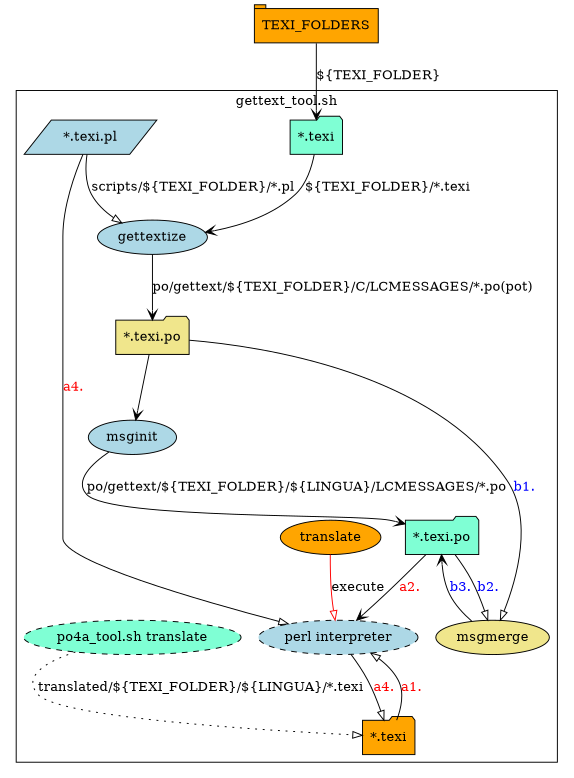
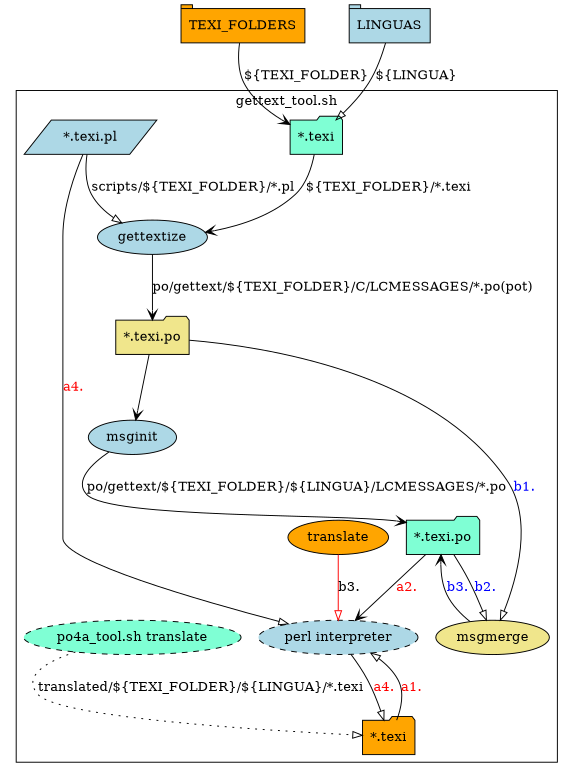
none -> (390, 26)
(358, 587) -> (349, 587)
